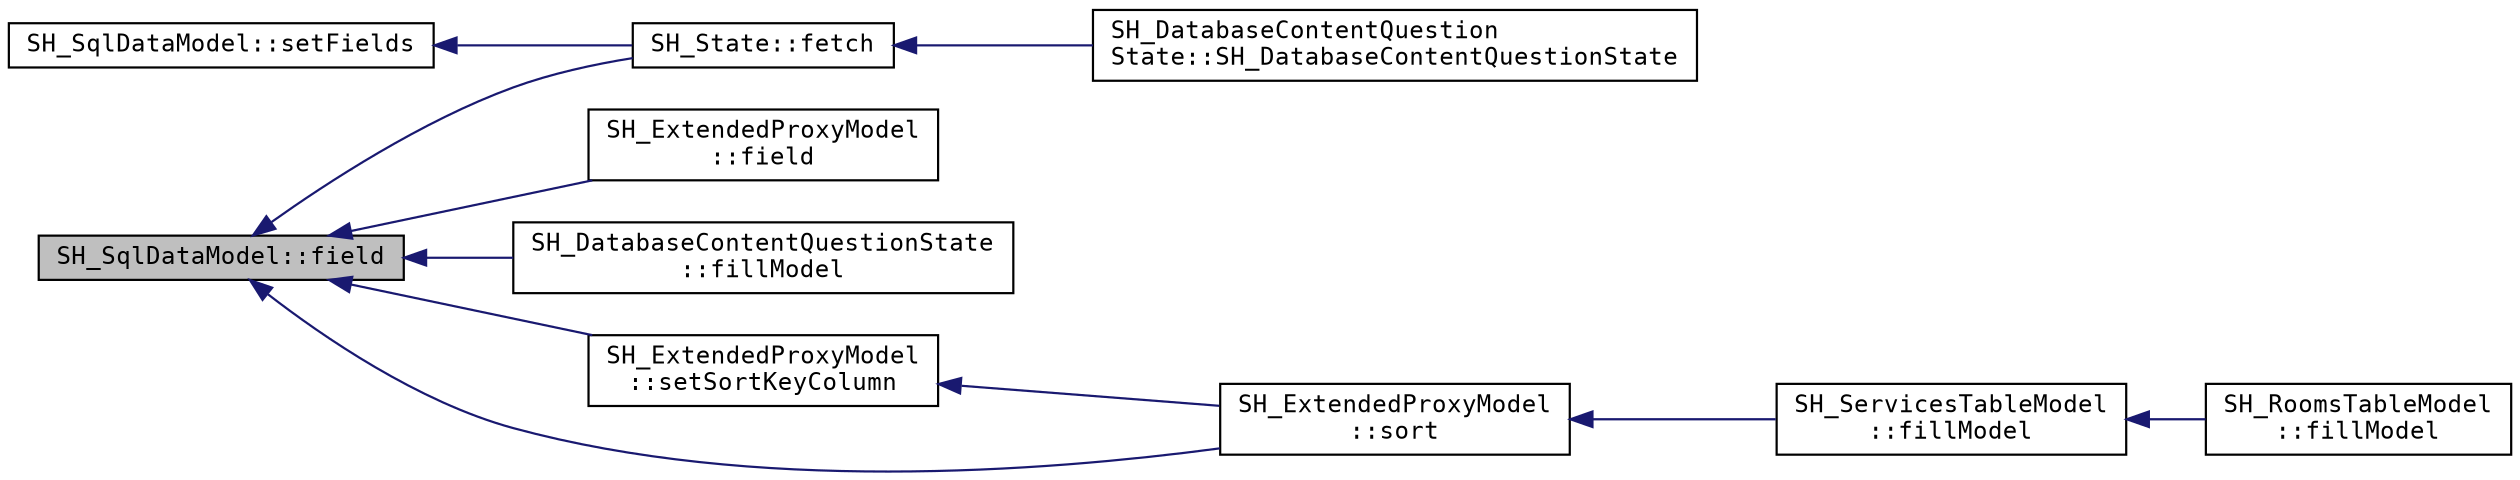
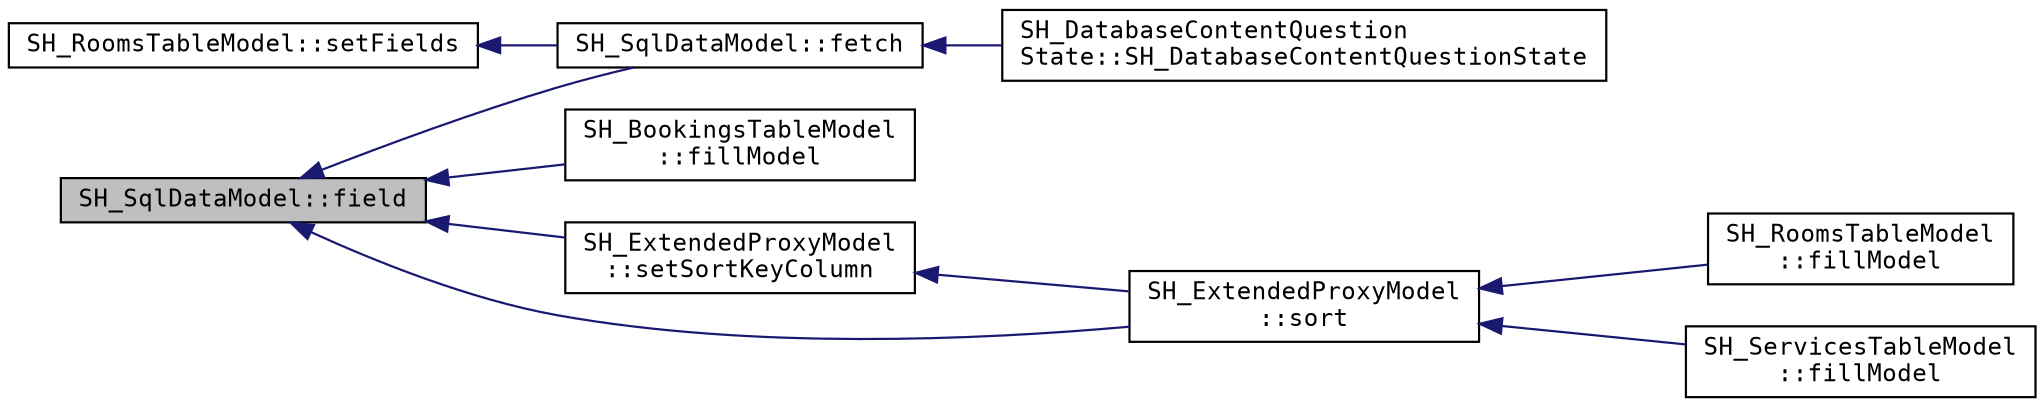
(221, 45) -> (243, 45)
(763, 45) -> (740, 45)
(763, 145) -> none
(763, 258) -> (740, 145)
(2177, 419) -> (1605, 275)
